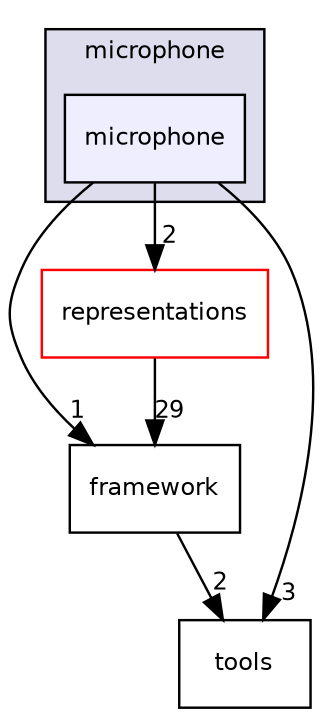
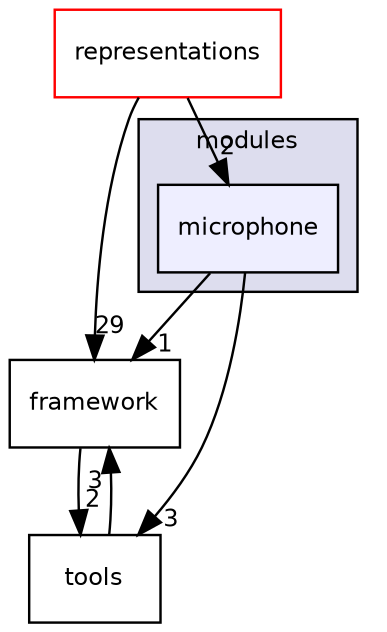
(155, 52) -> (248, 142)
(155, 217) -> (205, 135)
none -> (111, 504)
